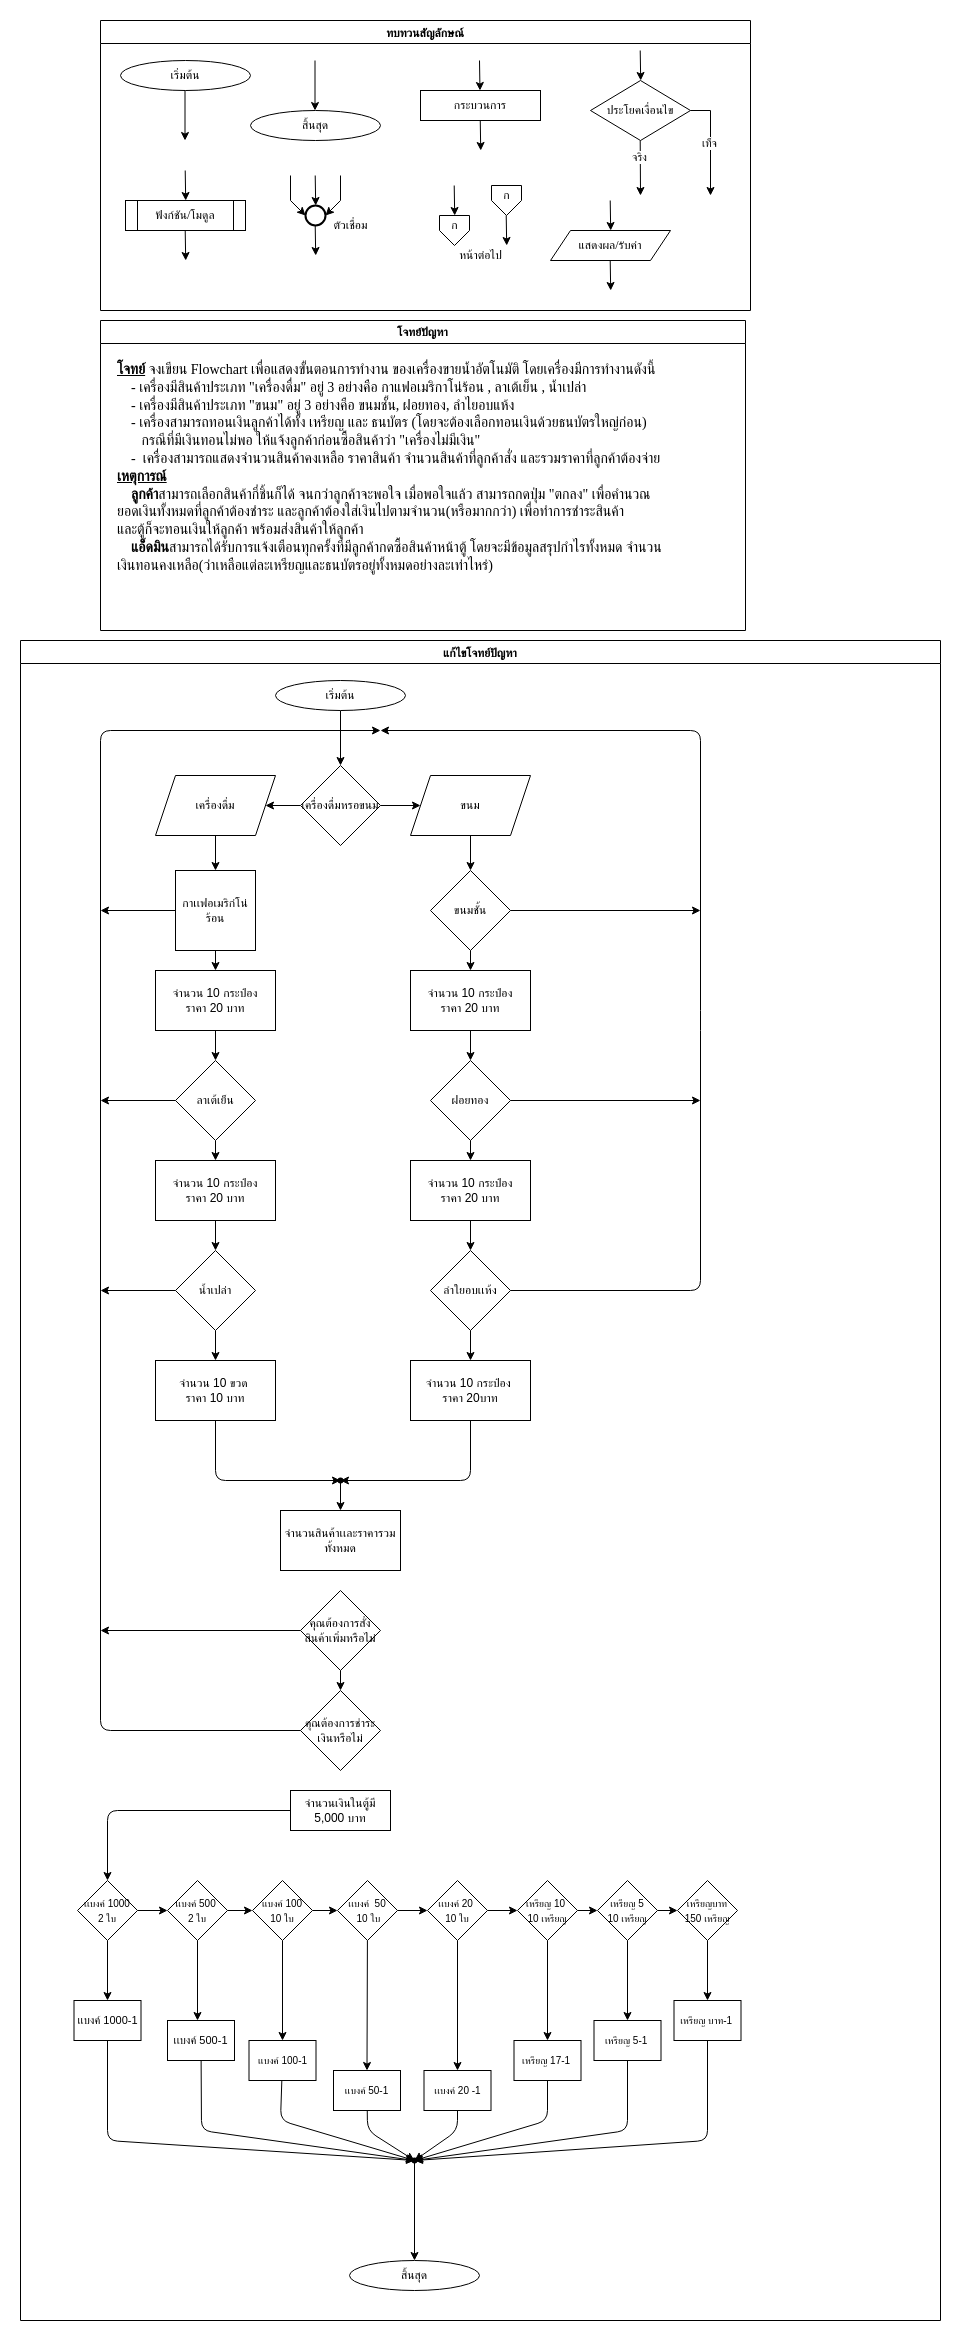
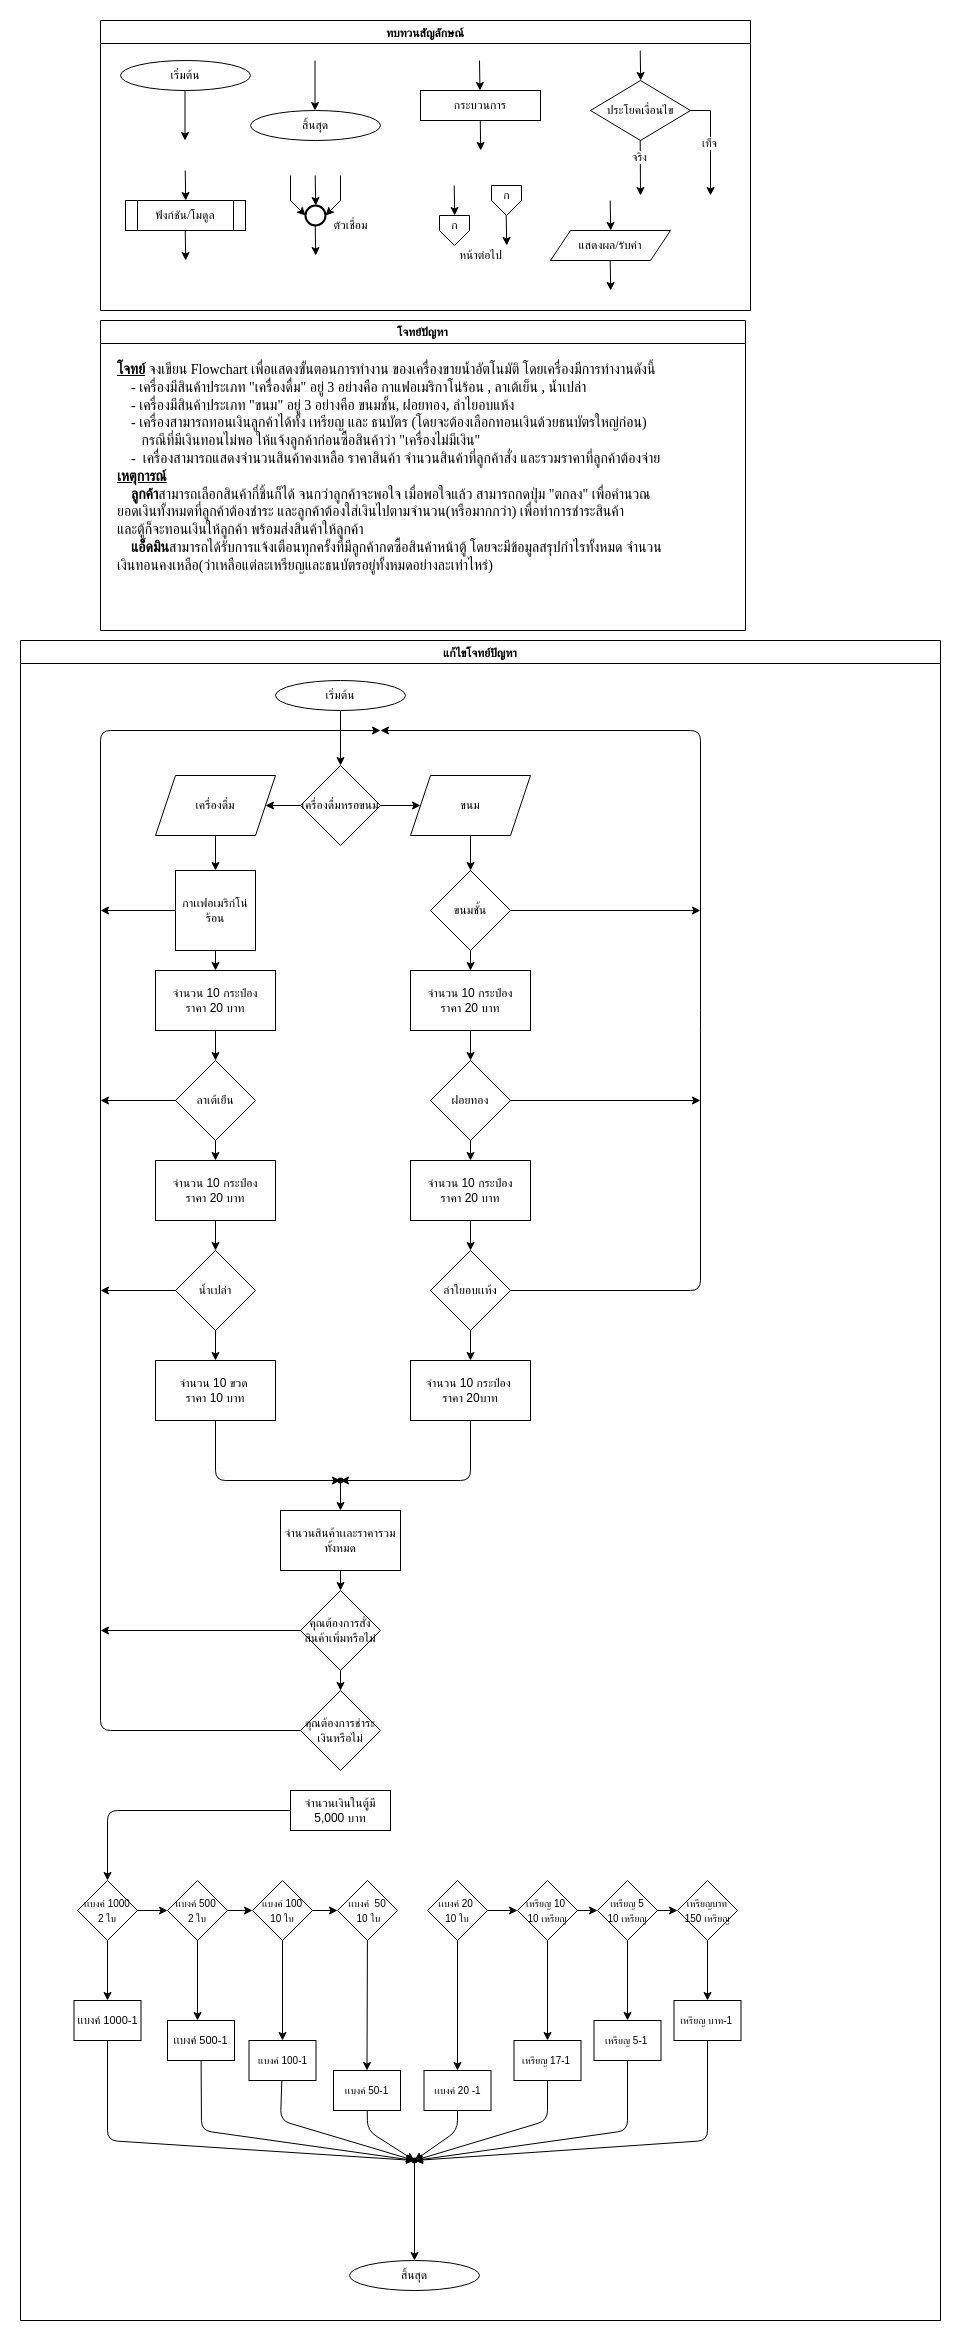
none -> (341, 1577)
(409, 1911) -> none
